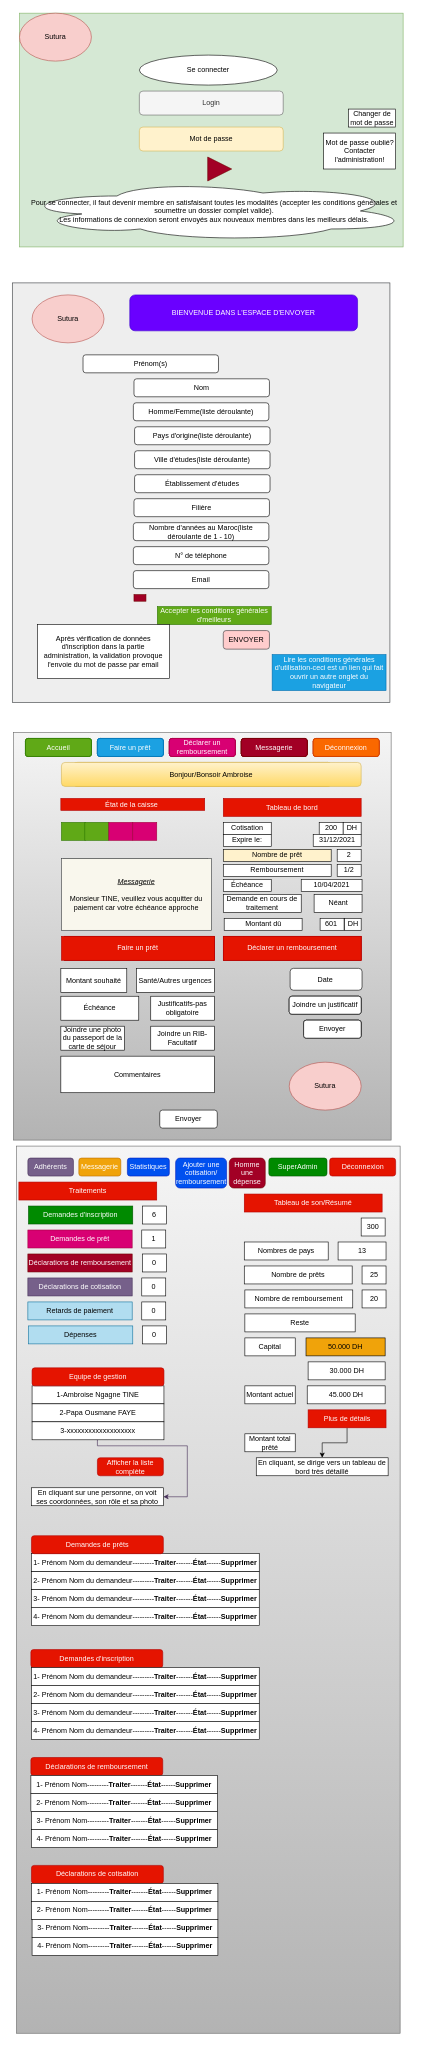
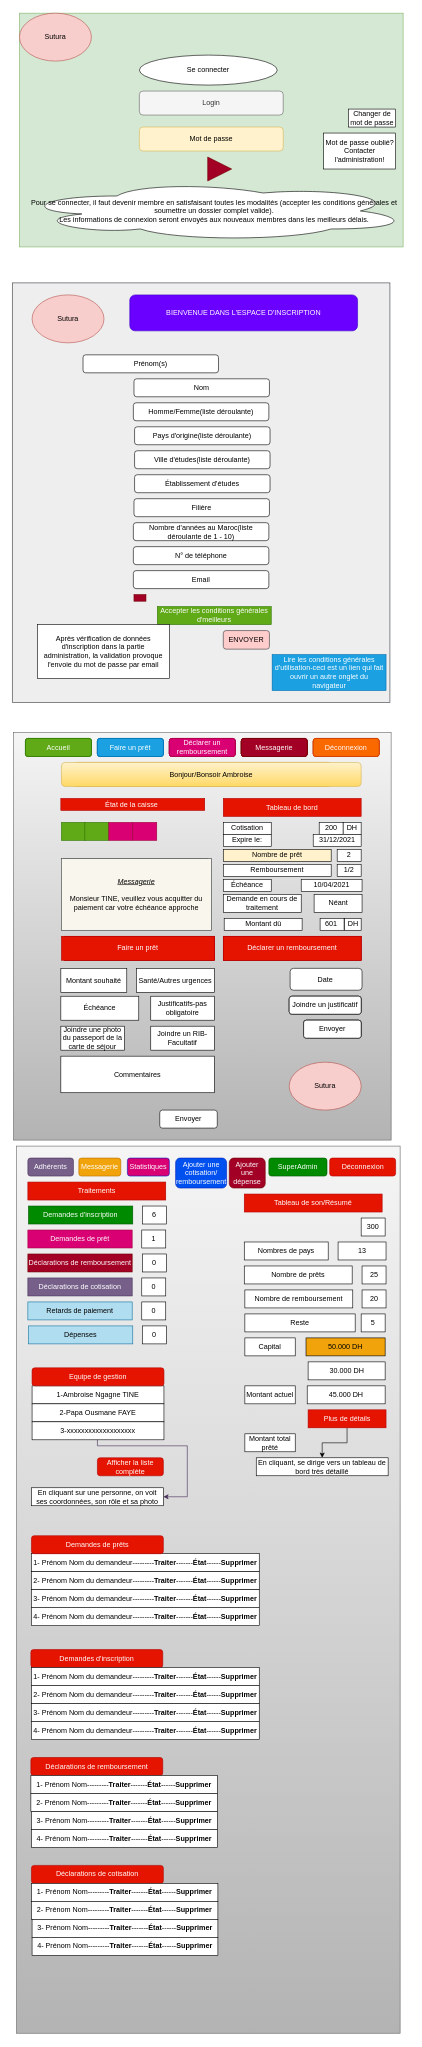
(244, 312) -> (244, 312)
(149, 1167) -> (149, 1167)
(248, 1173) -> (248, 1173)
(88, 1191) -> (97, 1191)
none -> (374, 1323)
